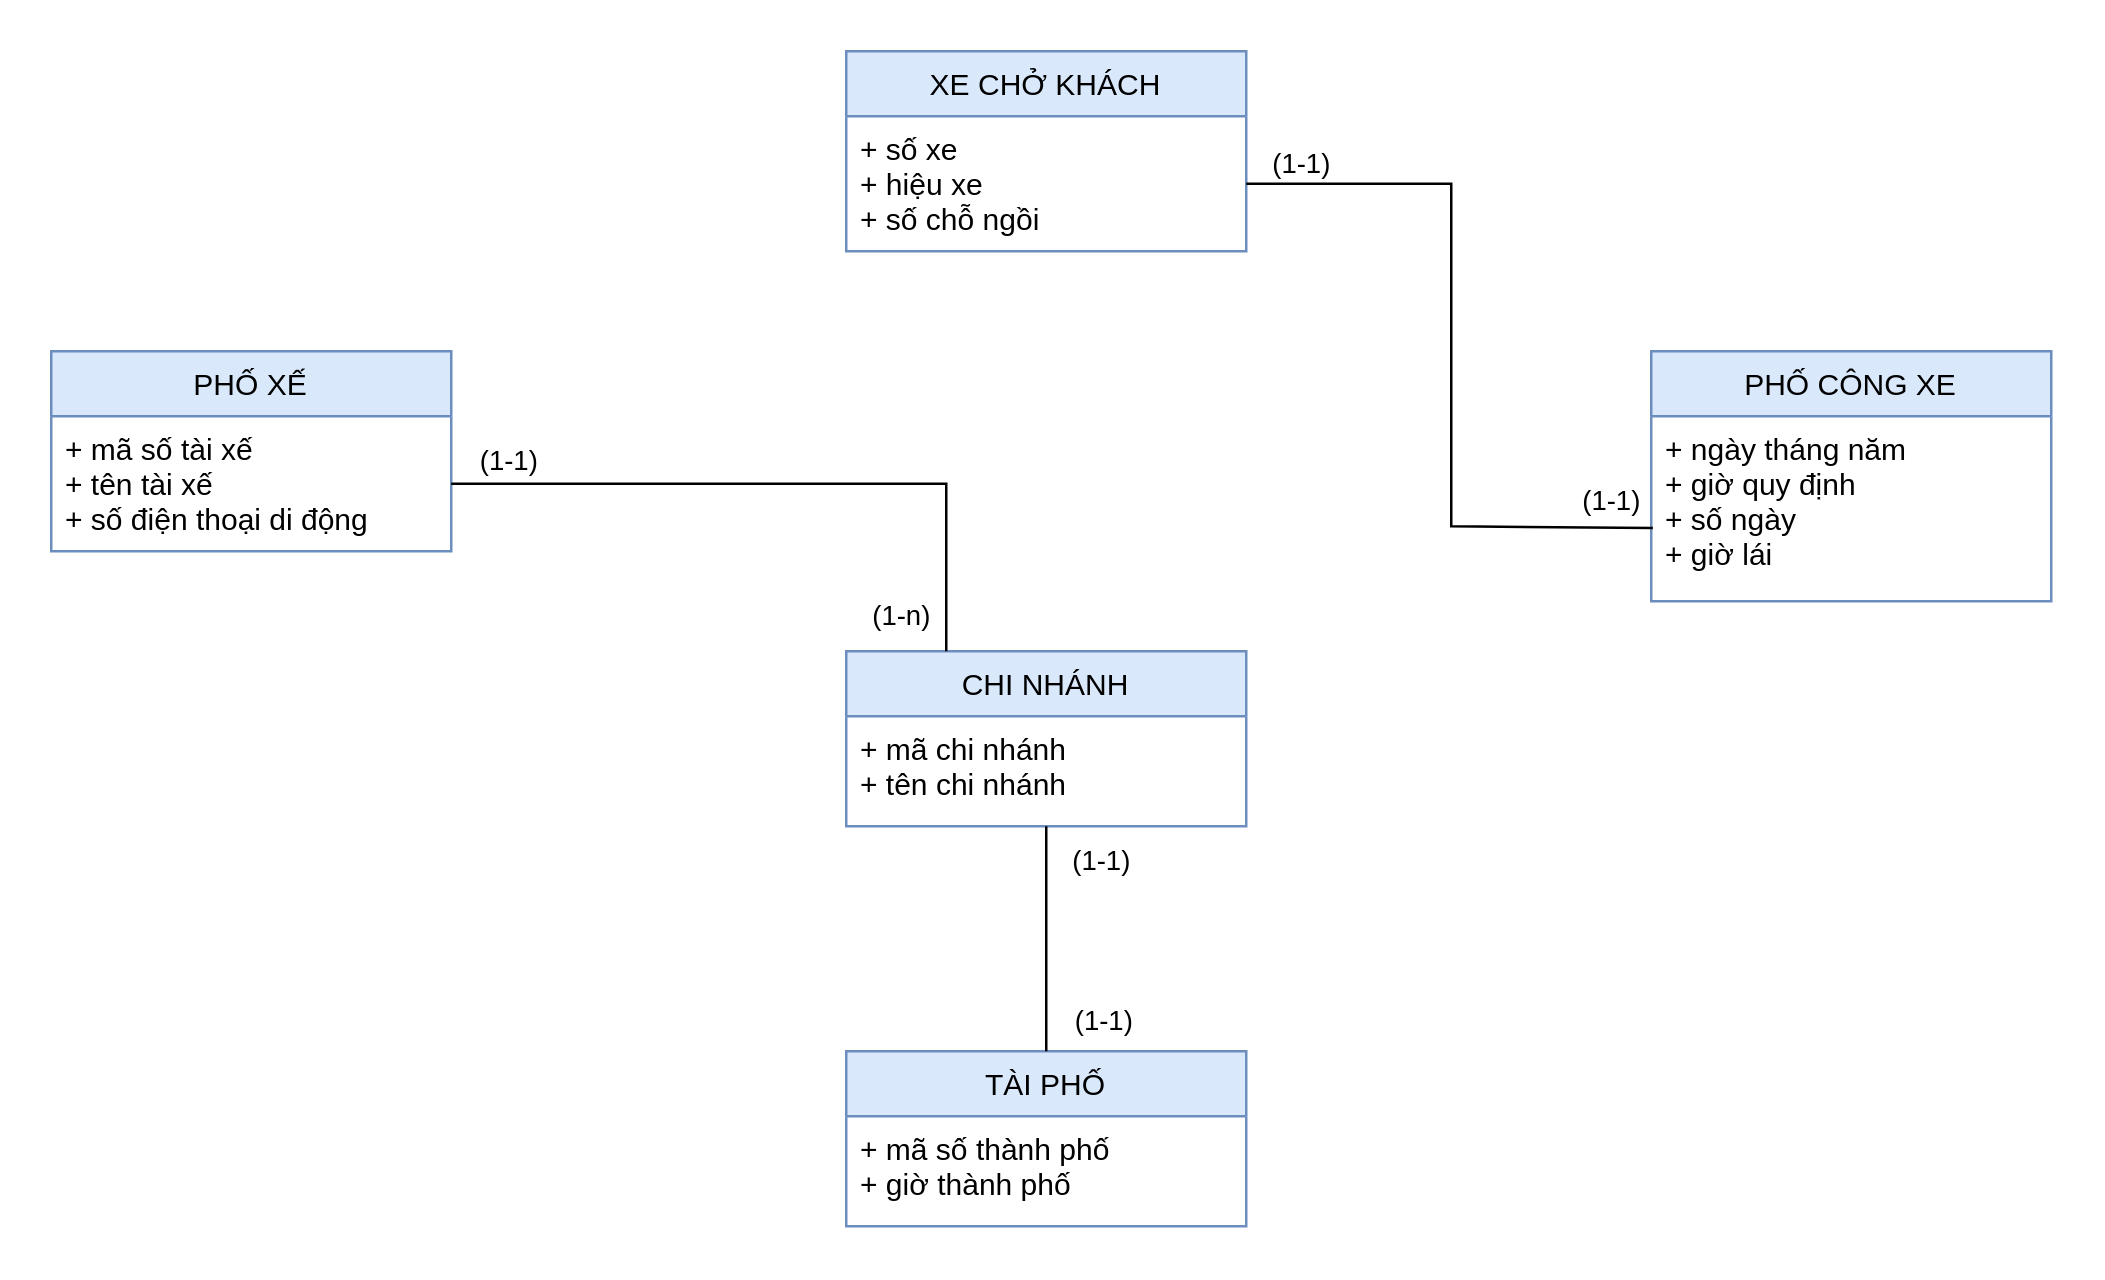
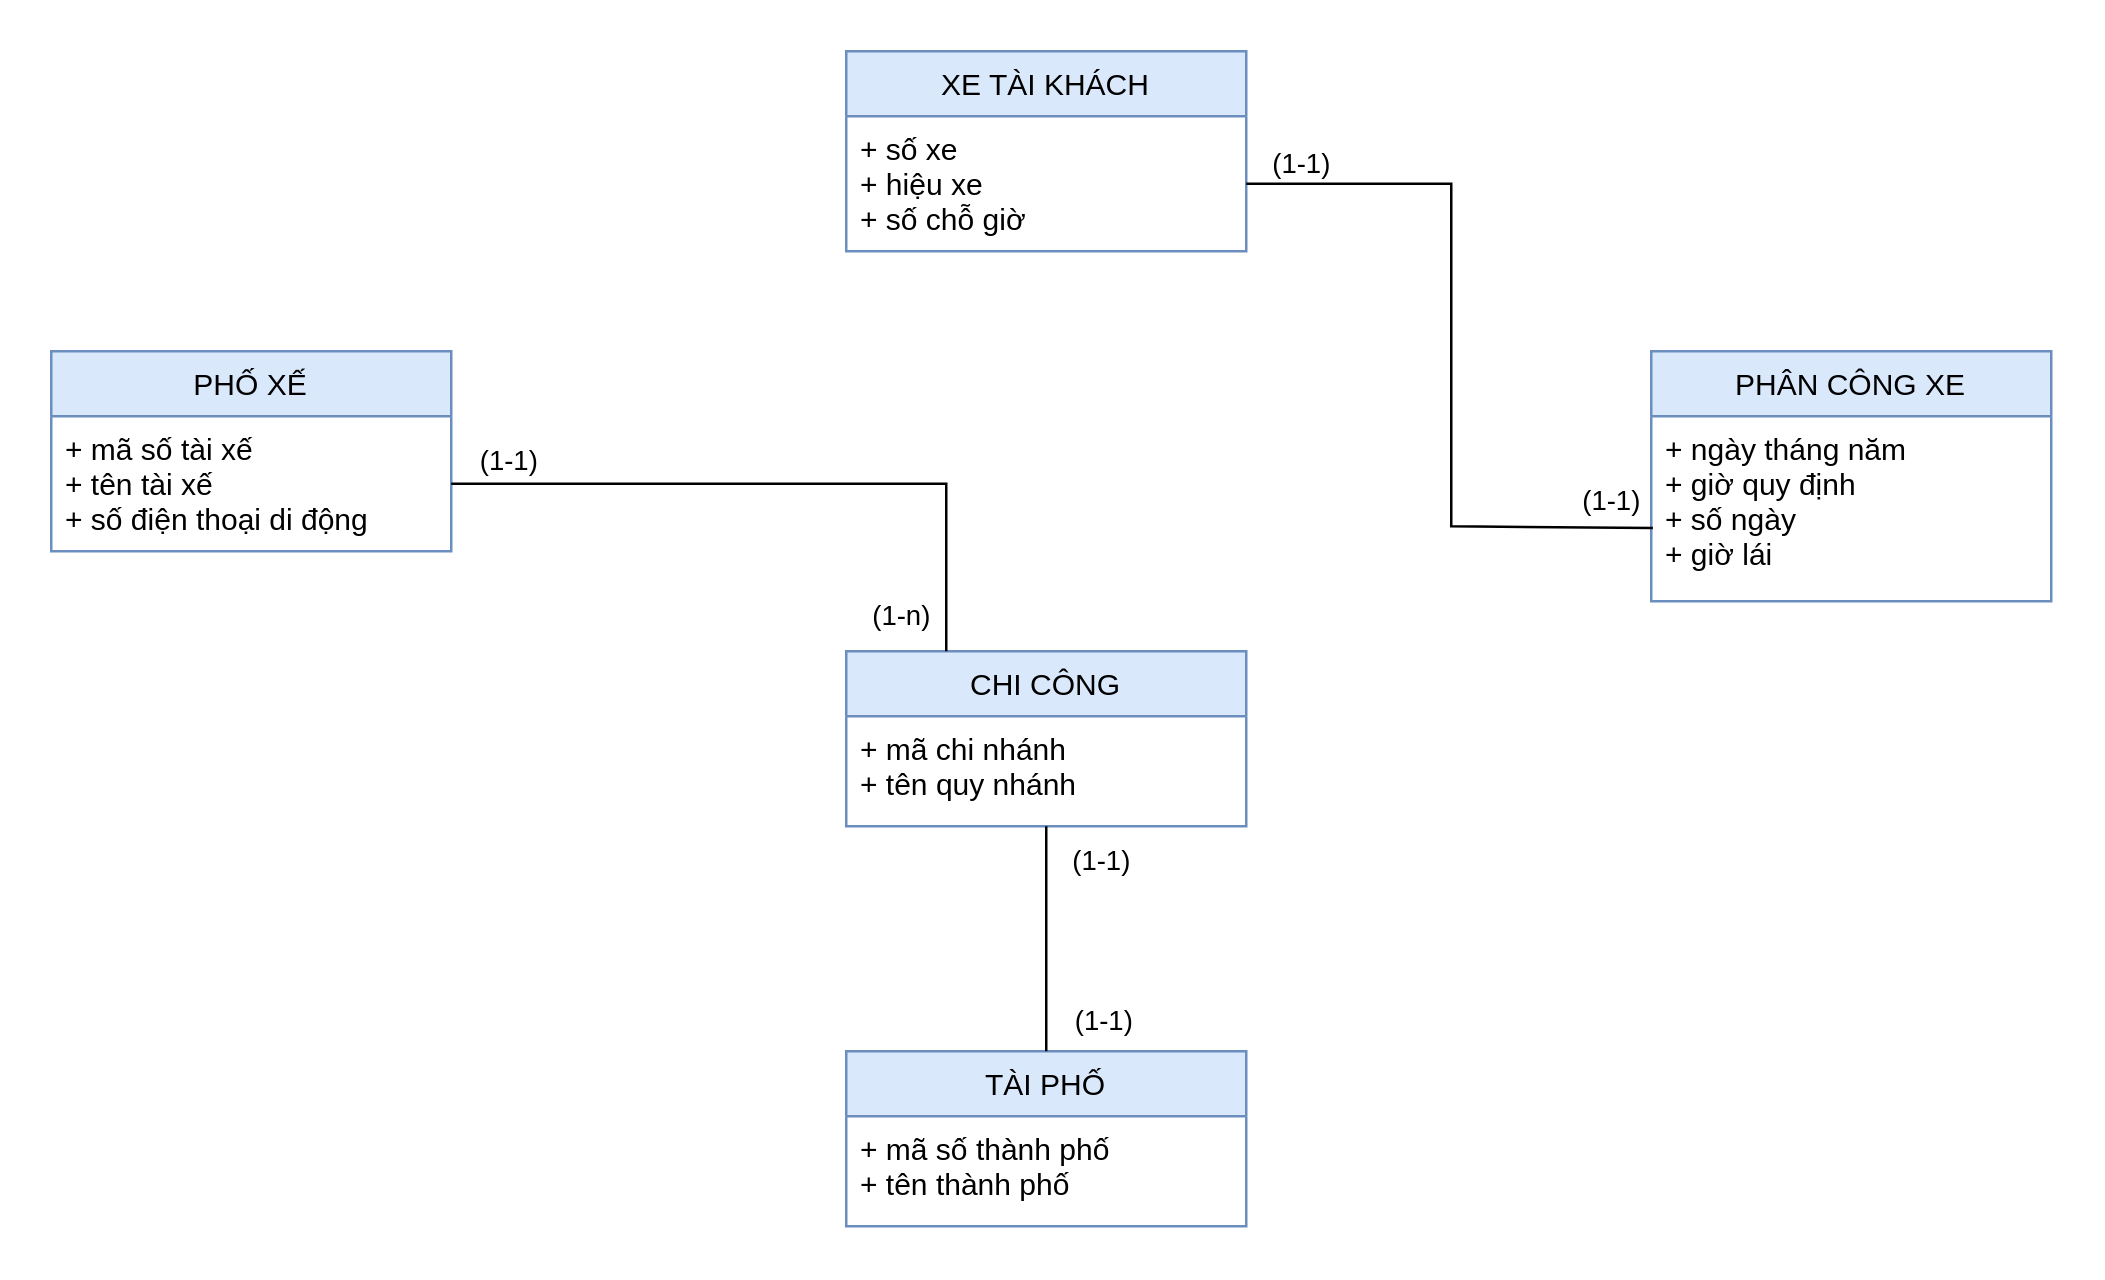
(1045, 85) -> (1045, 85)
(911, 150) -> (911, 150)
(1850, 385) -> (1850, 385)
(1045, 685) -> (1045, 685)
(962, 750) -> (962, 750)
(987, 1150) -> (987, 1150)
